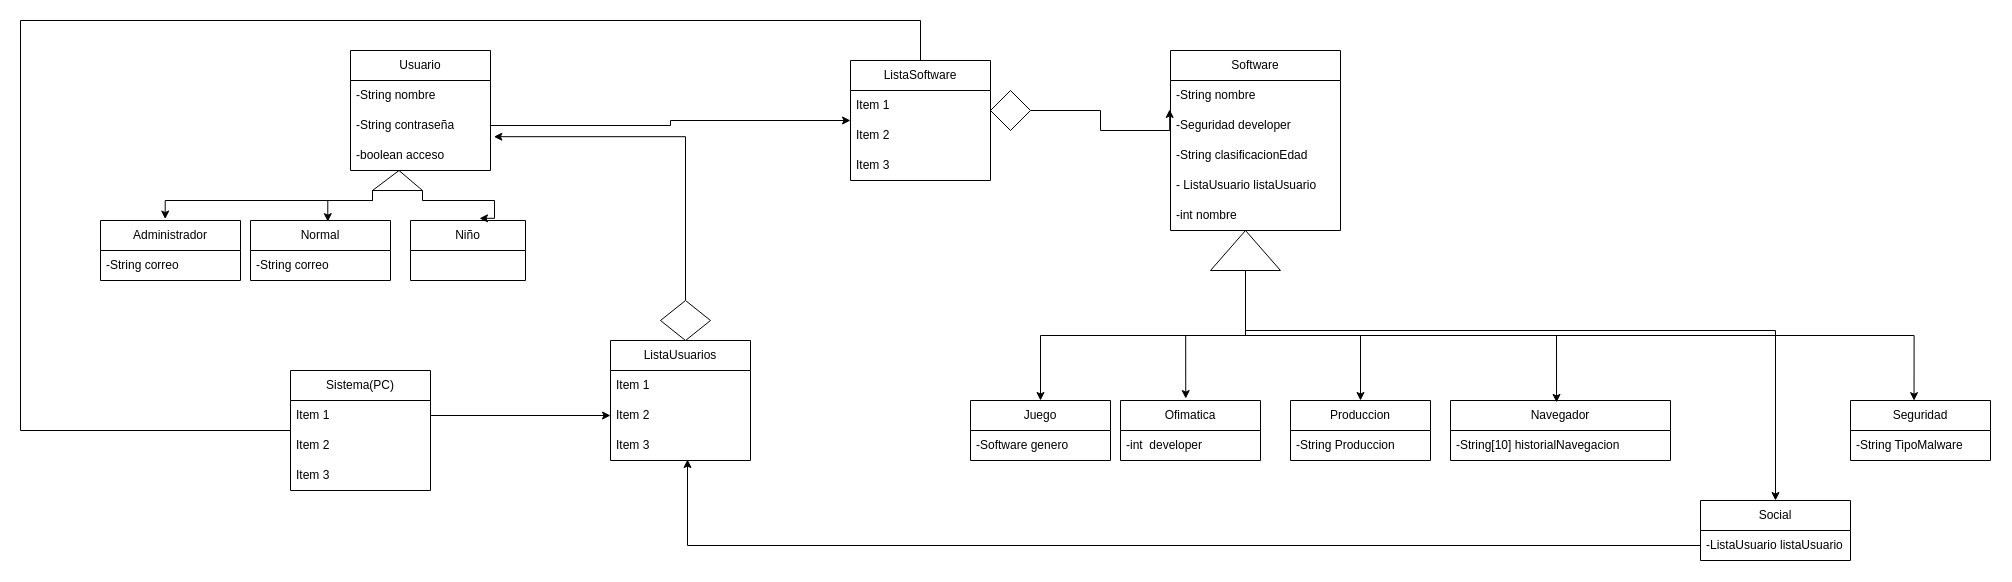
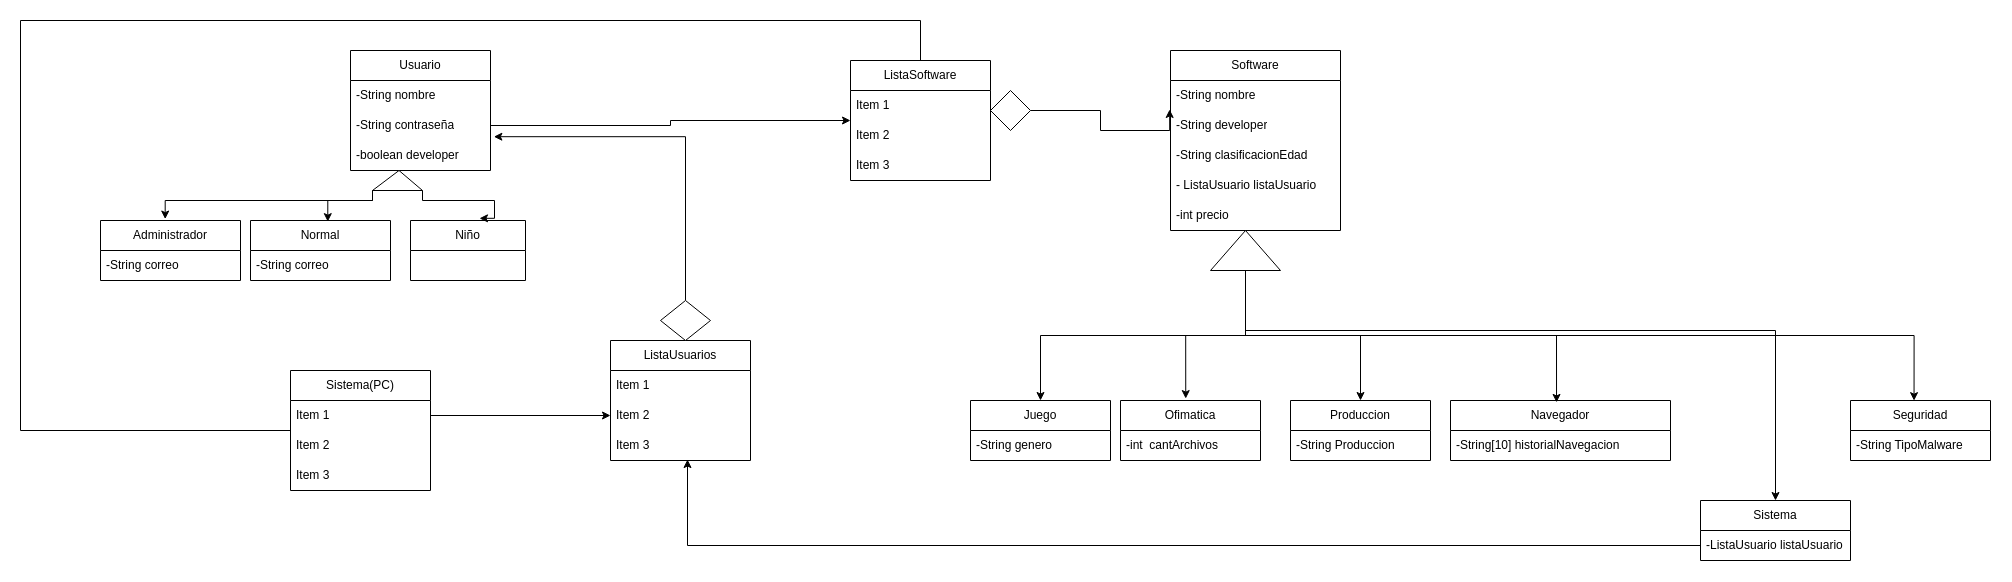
(1239, 126) -> (1229, 126)
(404, 156) -> (412, 156)
(1210, 216) -> (1209, 216)
(1029, 446) -> (1020, 446)
(1172, 446) -> (1182, 446)
(1776, 516) -> (1776, 516)
